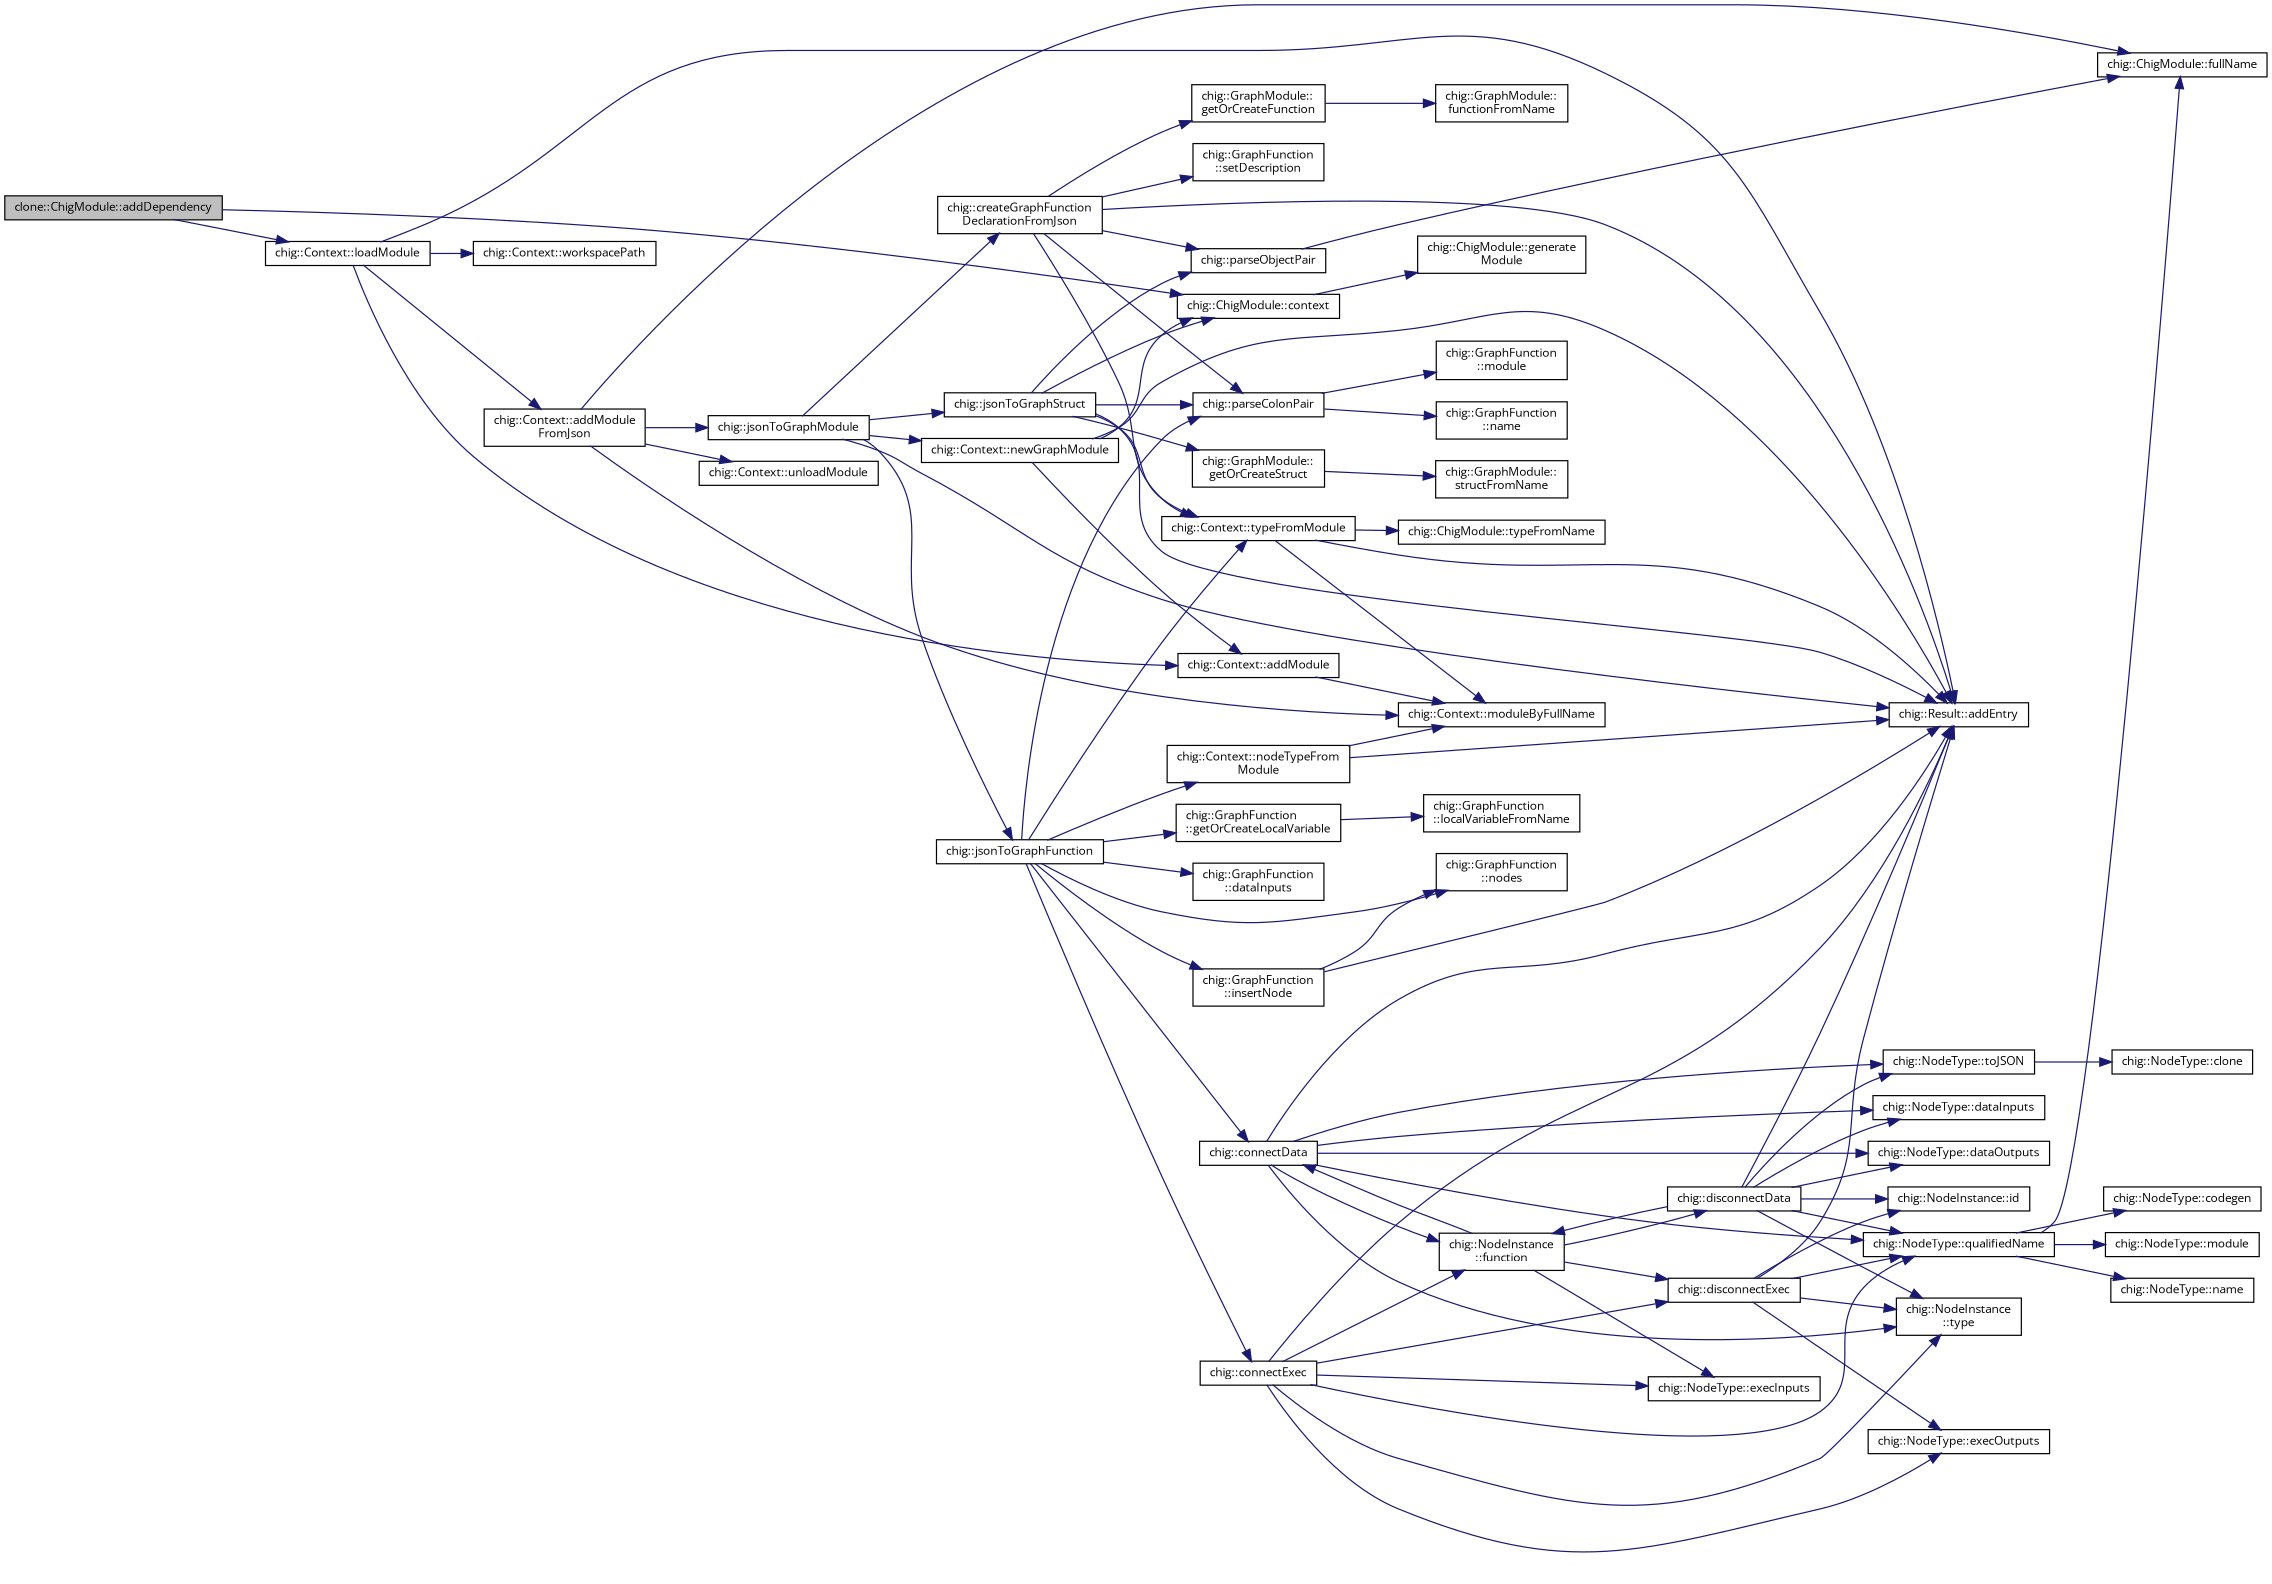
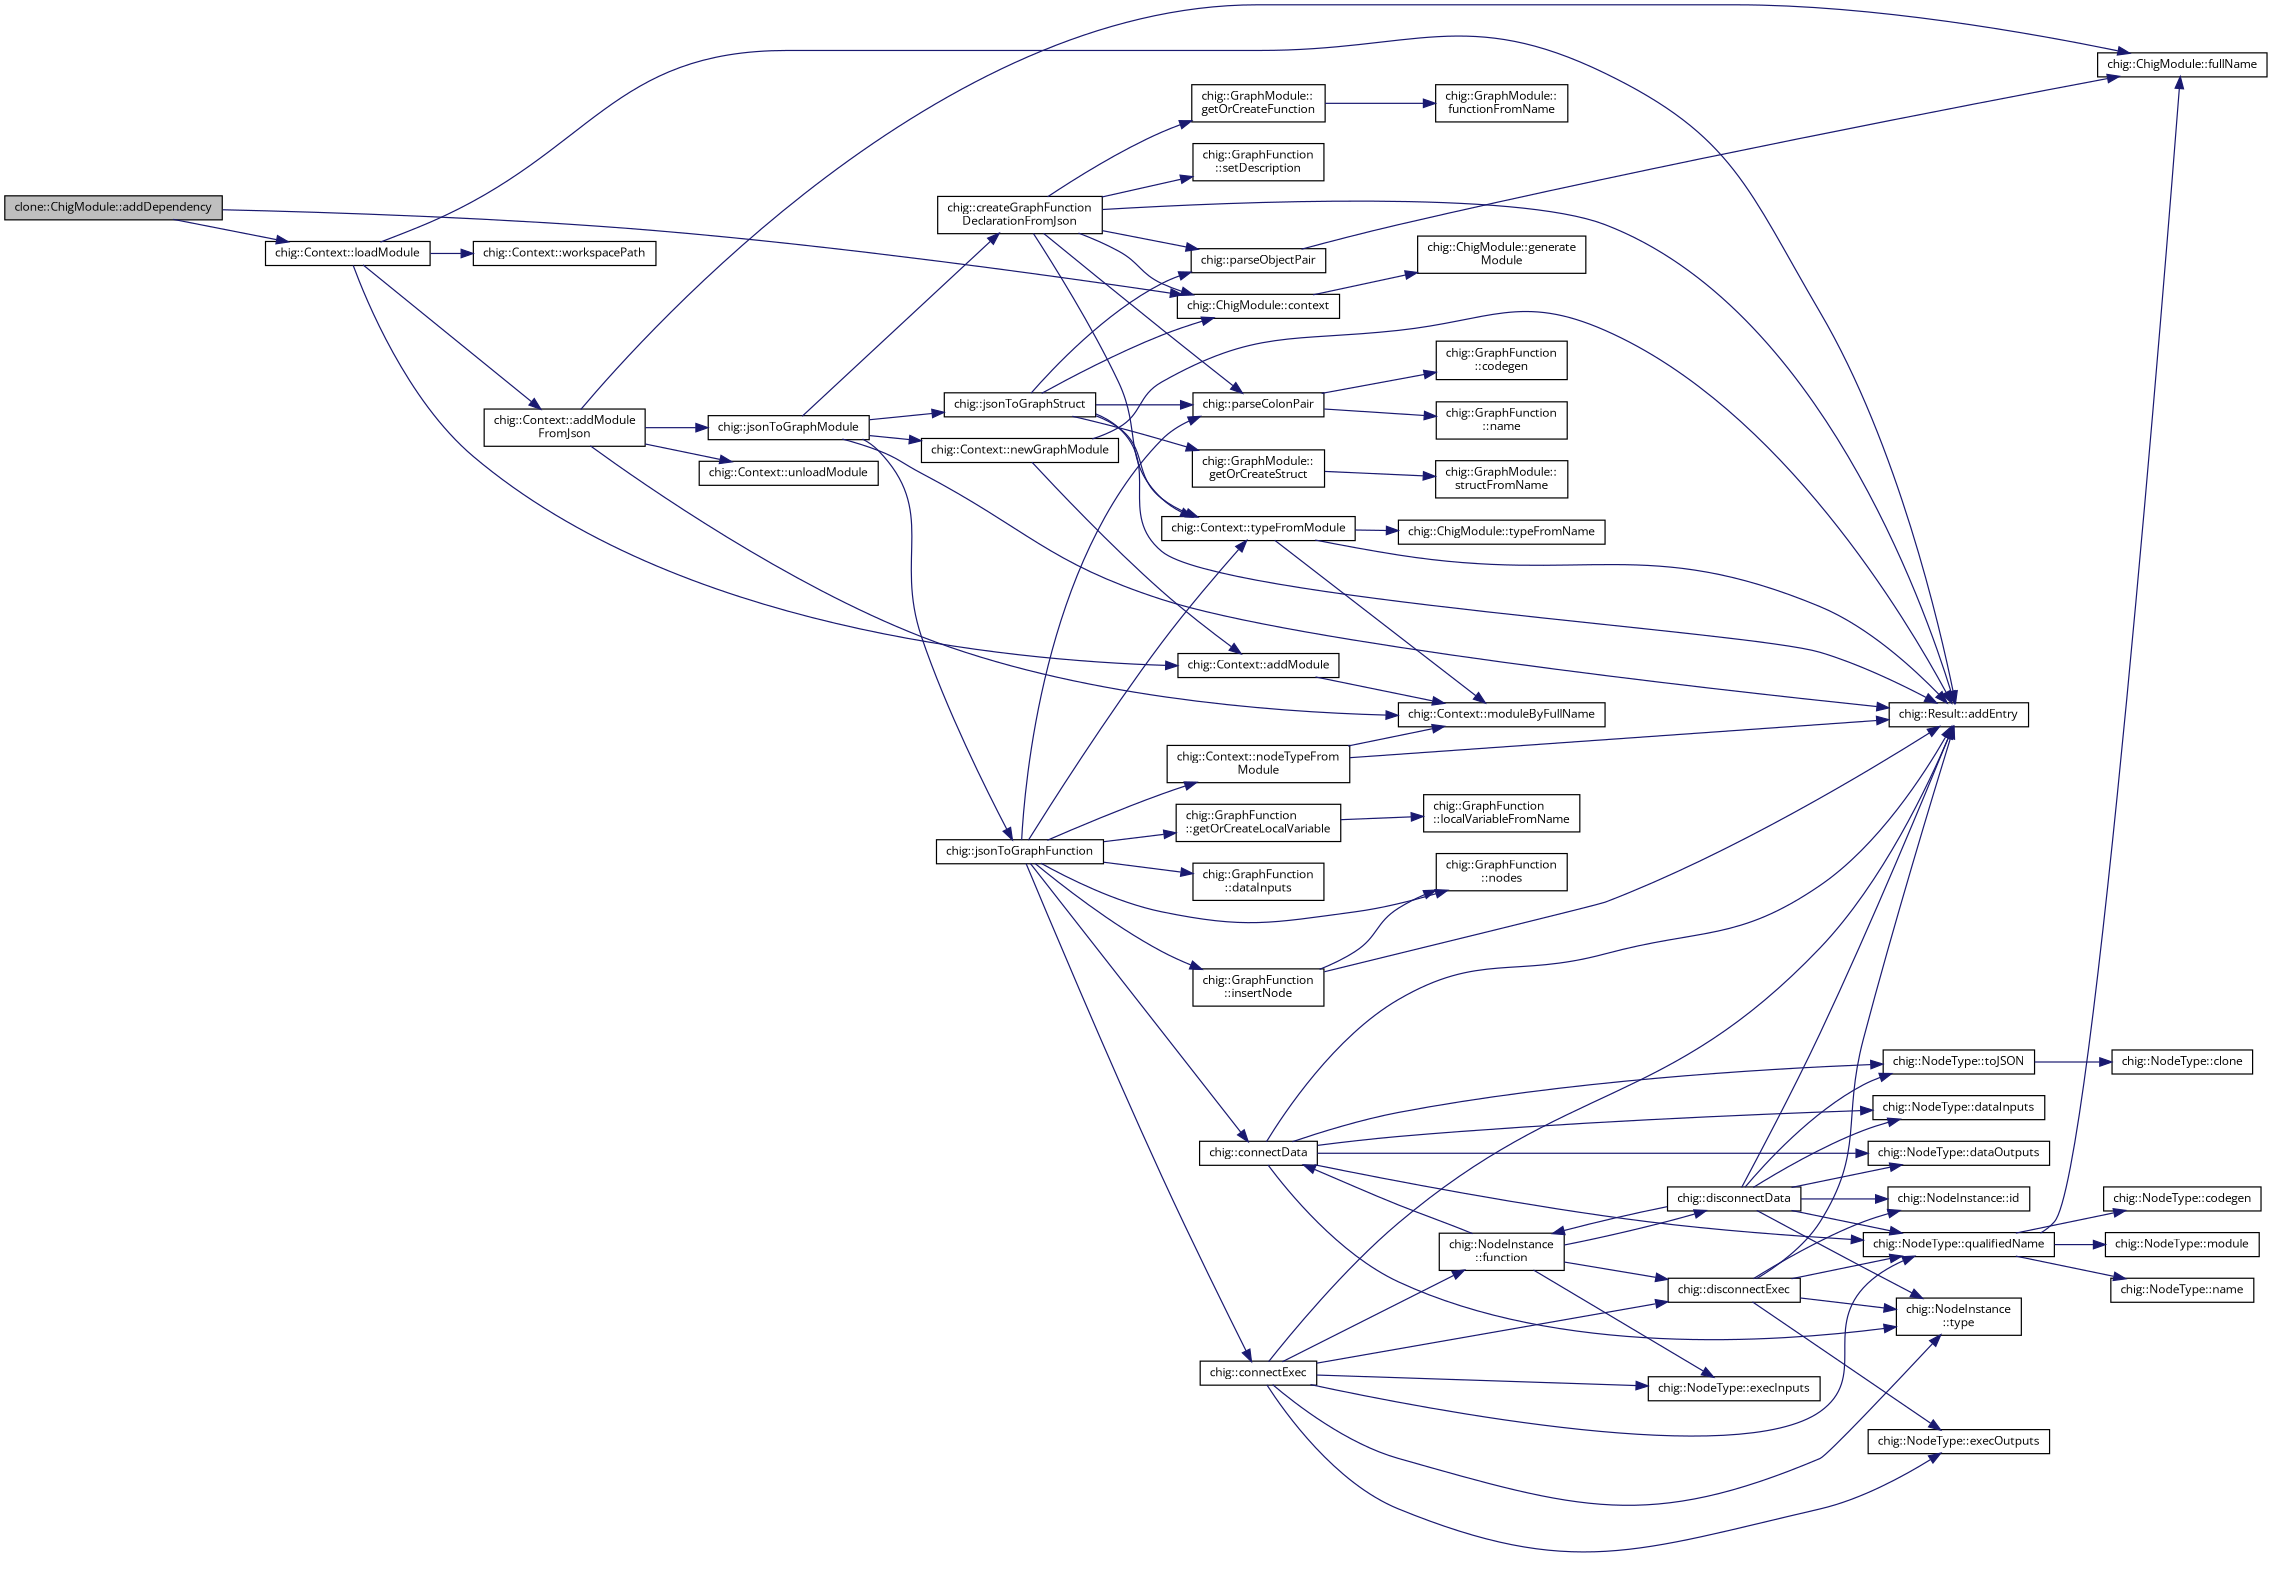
(1502, 360) -> (1502, 360)
(1141, 381) -> (1132, 260)
(1348, 1205) -> none
